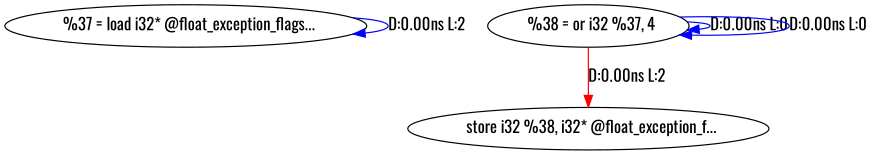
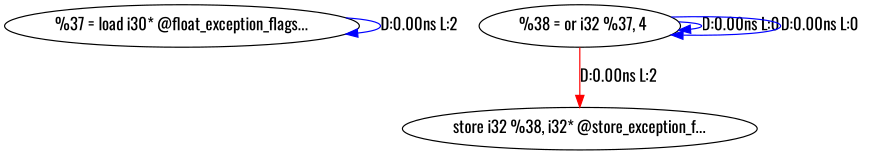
(186, 26) -> (182, 26)
(588, 129) -> (580, 129)
